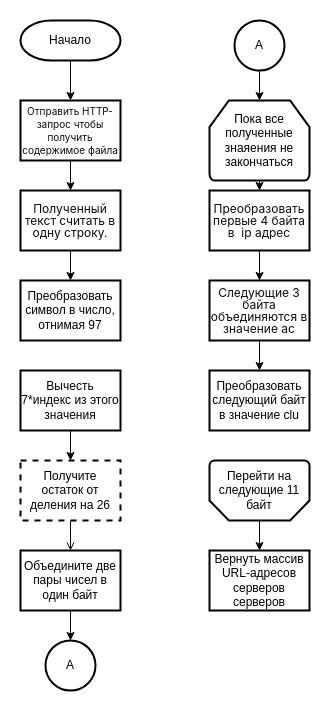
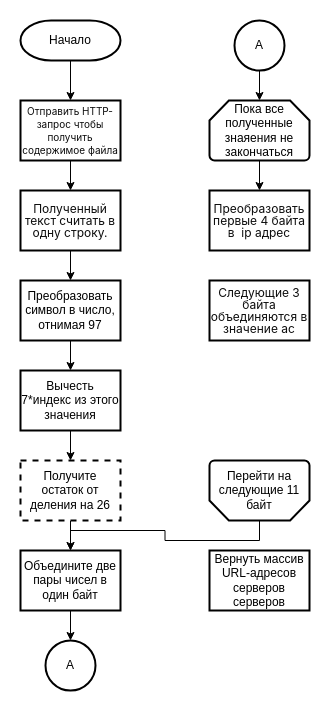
(260, 141) -> (260, 131)
(260, 262) -> none
none -> (71, 352)
(260, 352) -> none
(260, 401) -> none
(260, 541) -> (165, 538)
